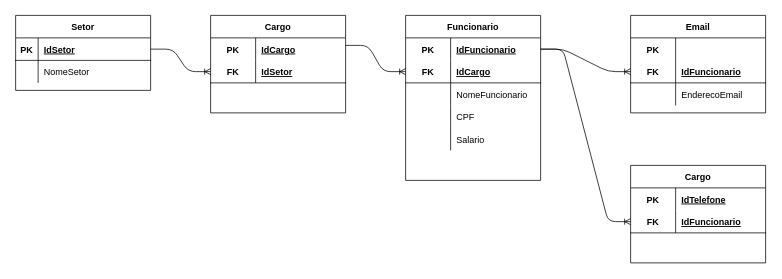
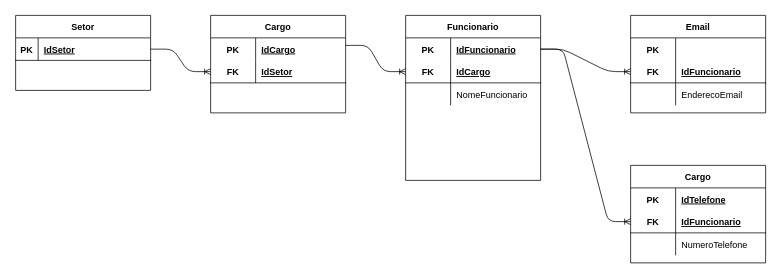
(94, 72) -> none
(495, 117) -> none
(495, 139) -> none
none -> (720, 244)
